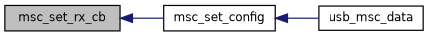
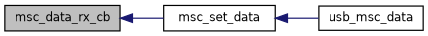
(62, 18) -> (62, 18)
(219, 18) -> (219, 18)
